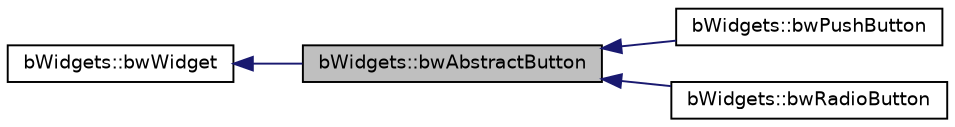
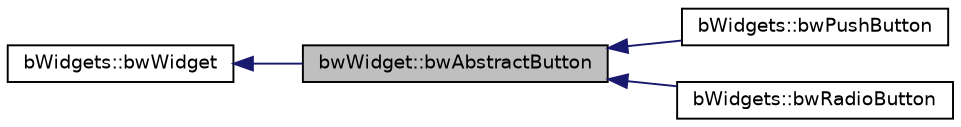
(452, 64) -> (455, 64)
